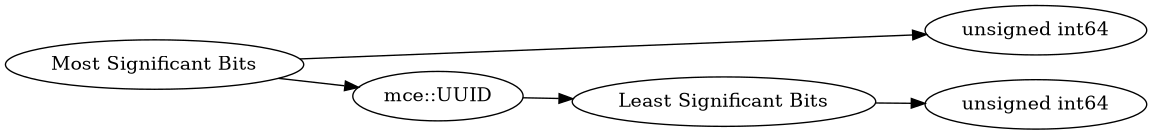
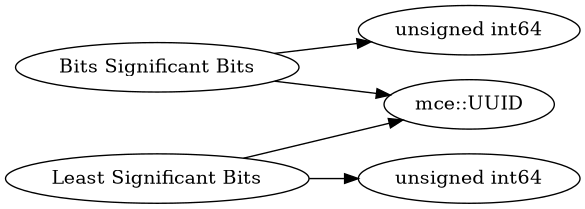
(155, 65) -> (157, 67)
(541, 98) -> (316, 141)
